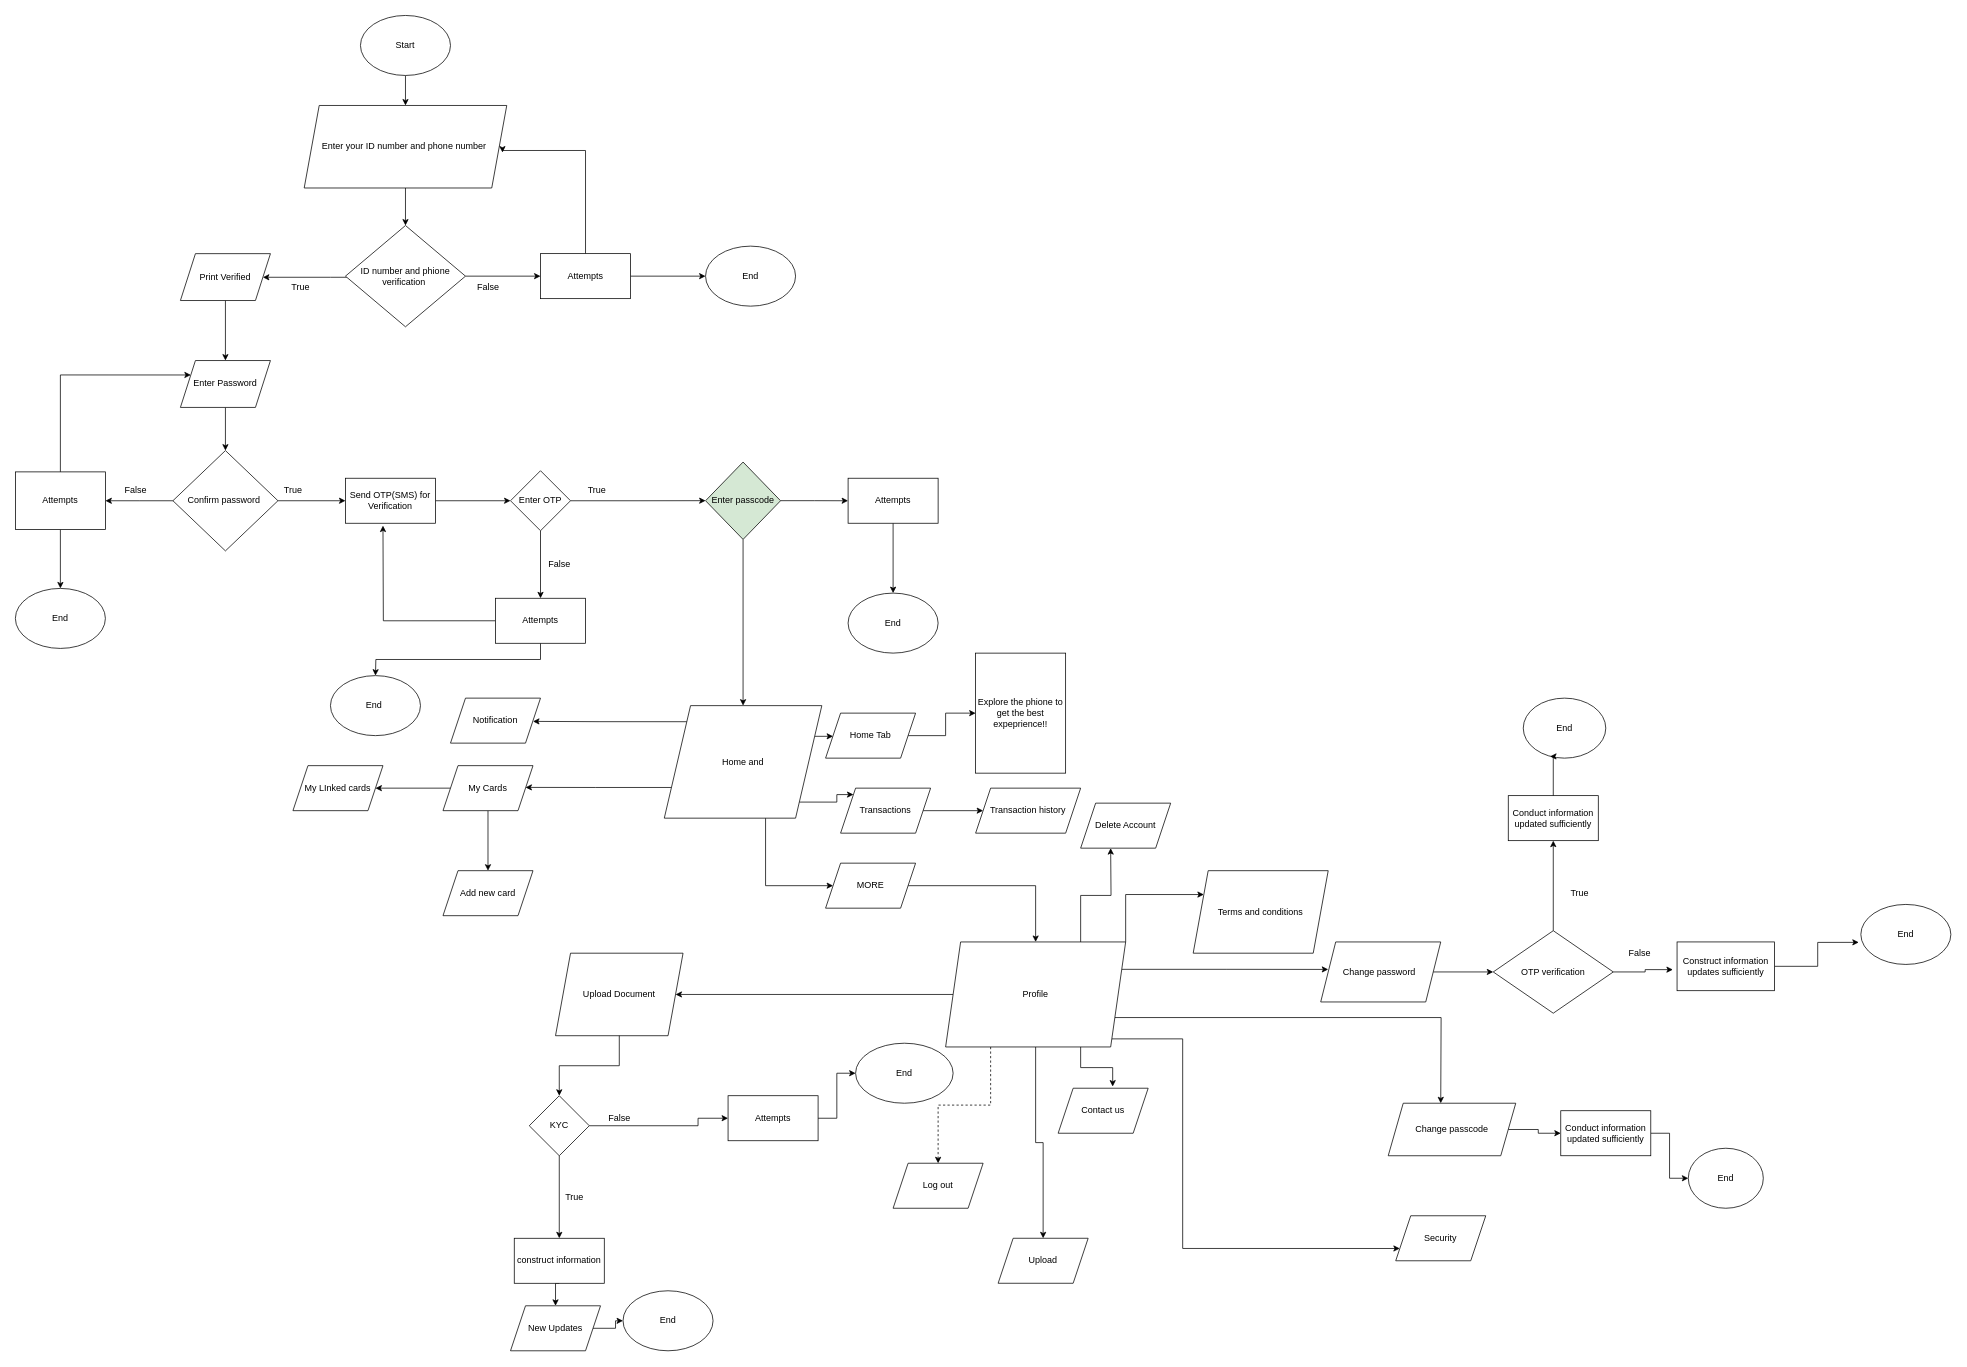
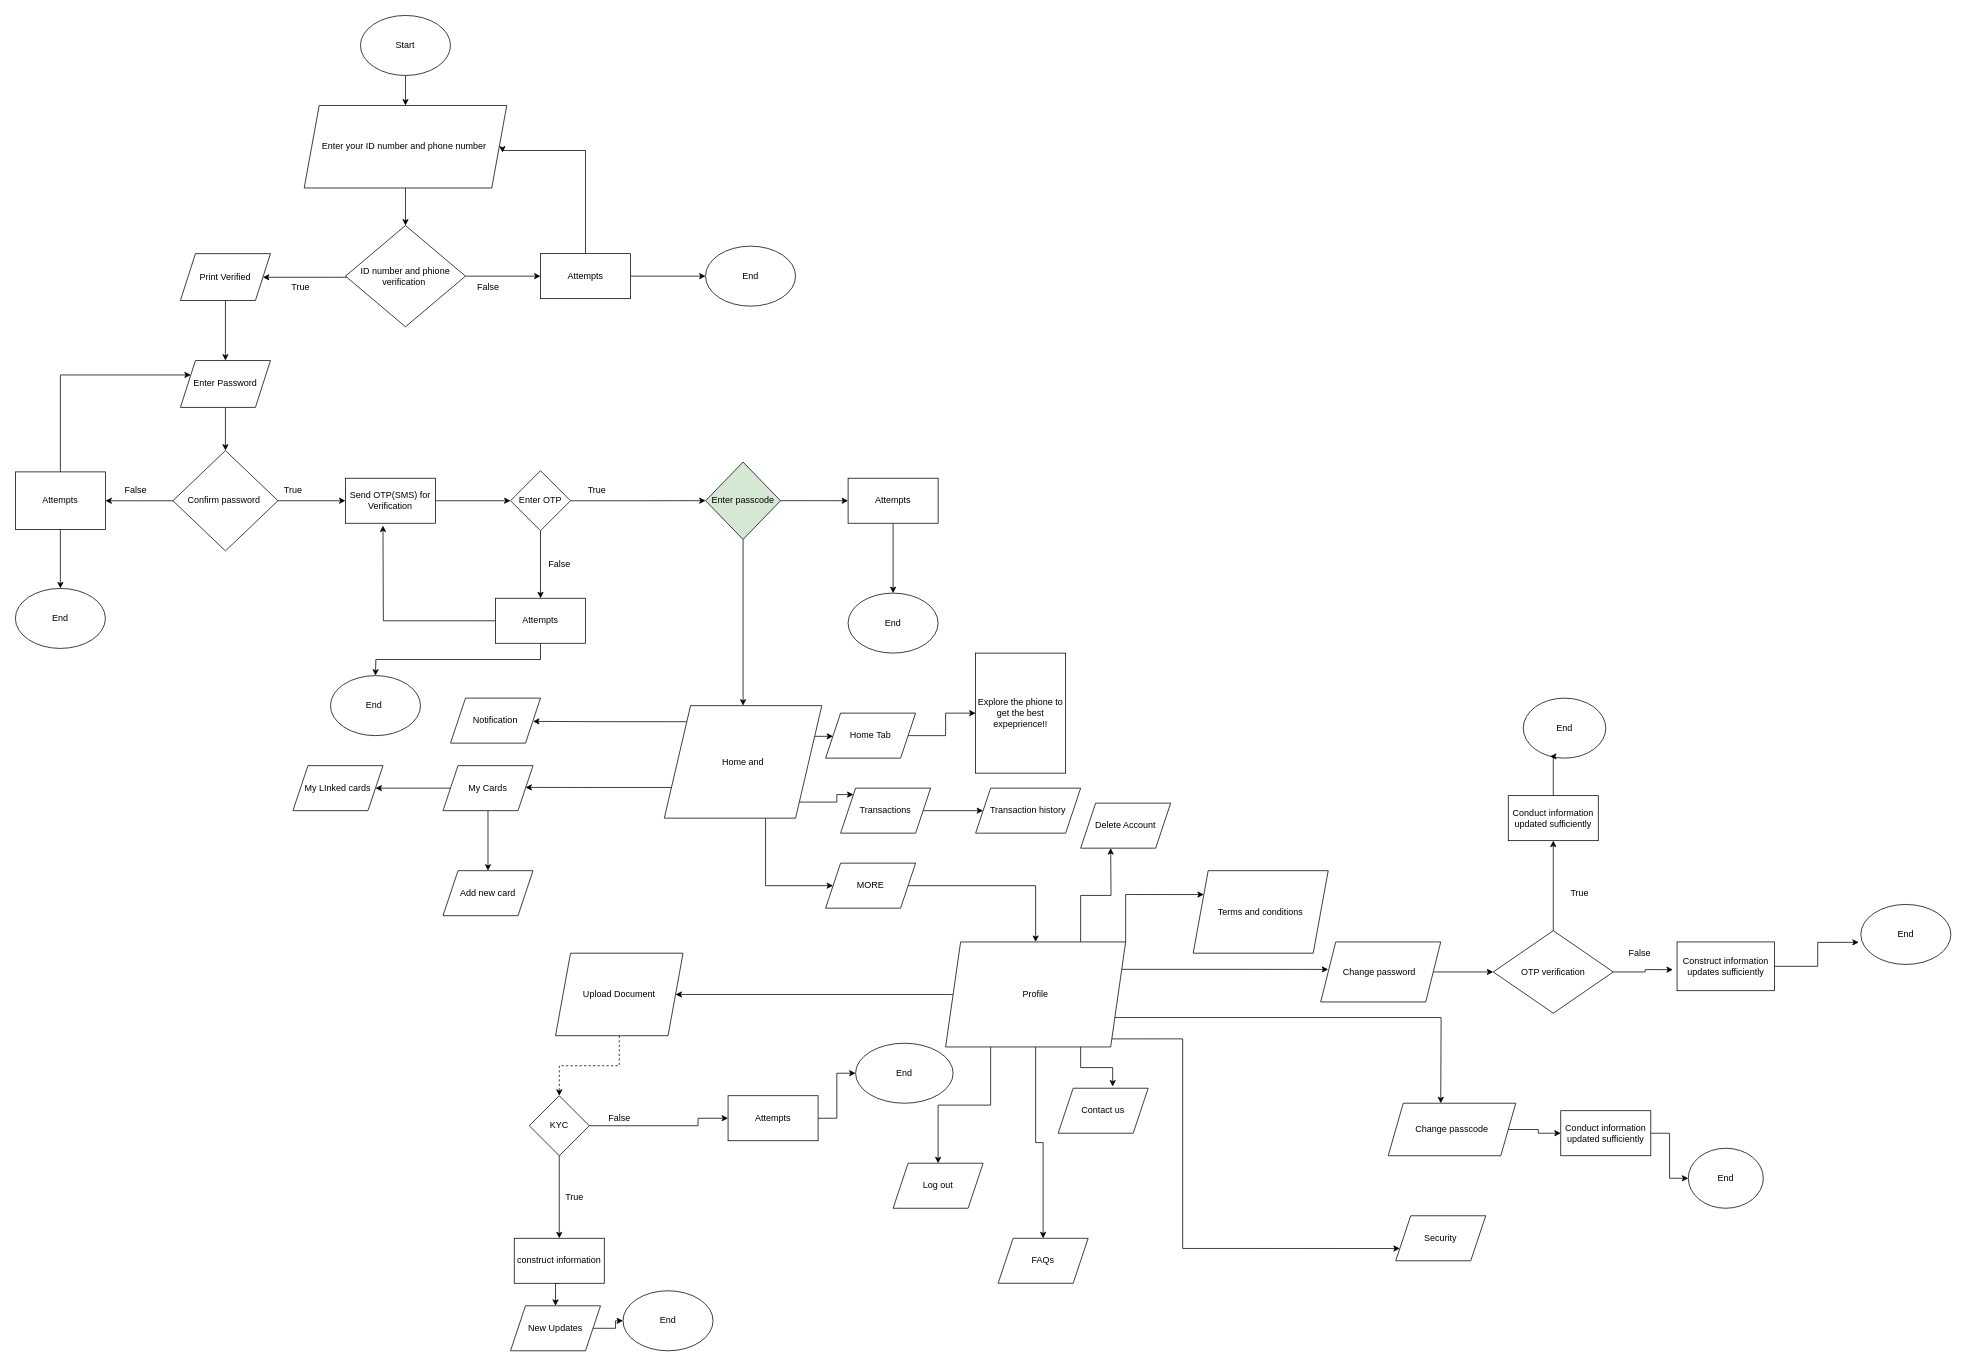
(592, 1065) -> (592, 1065)
(967, 1105) -> (967, 1105)
(1043, 1260) -> (1043, 1260)
